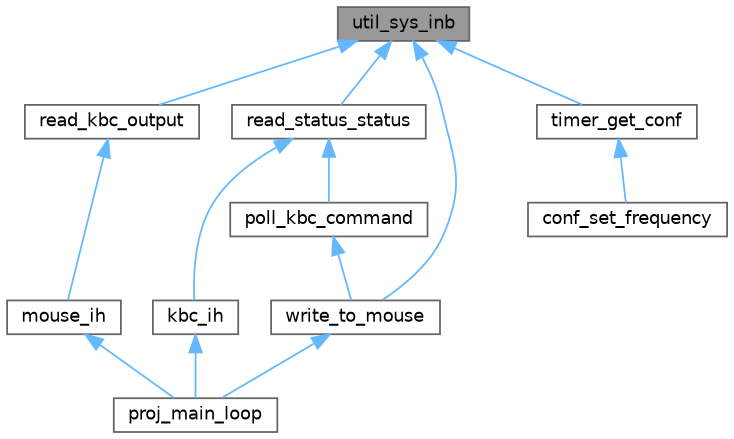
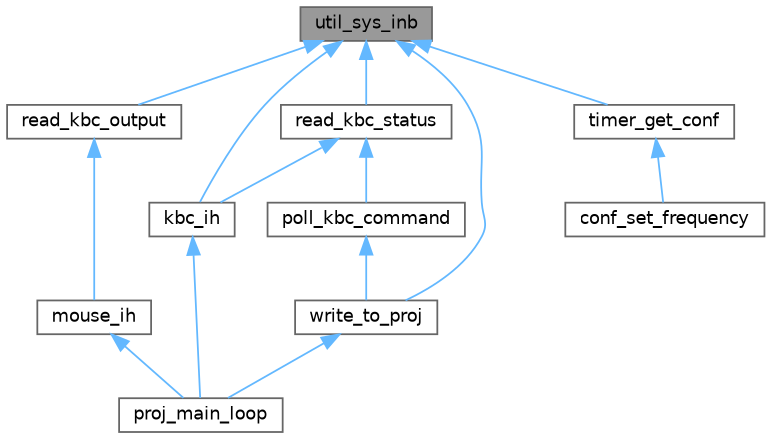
none -> (253, 118)
(329, 122) -> (366, 122)
(356, 317) -> (366, 317)
